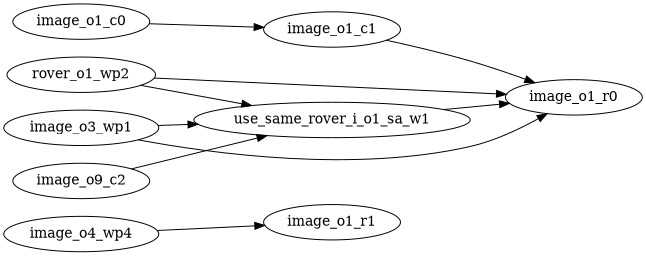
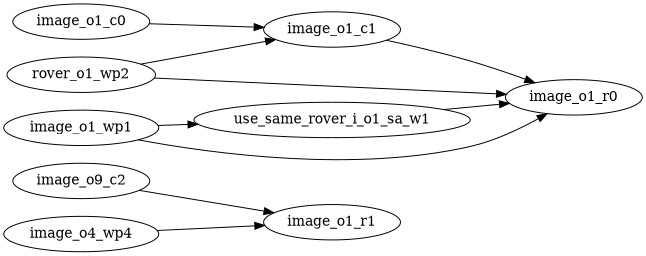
(191, 95) -> (203, 53)
(81, 128) -> (81, 128)
(188, 155) -> (202, 201)
